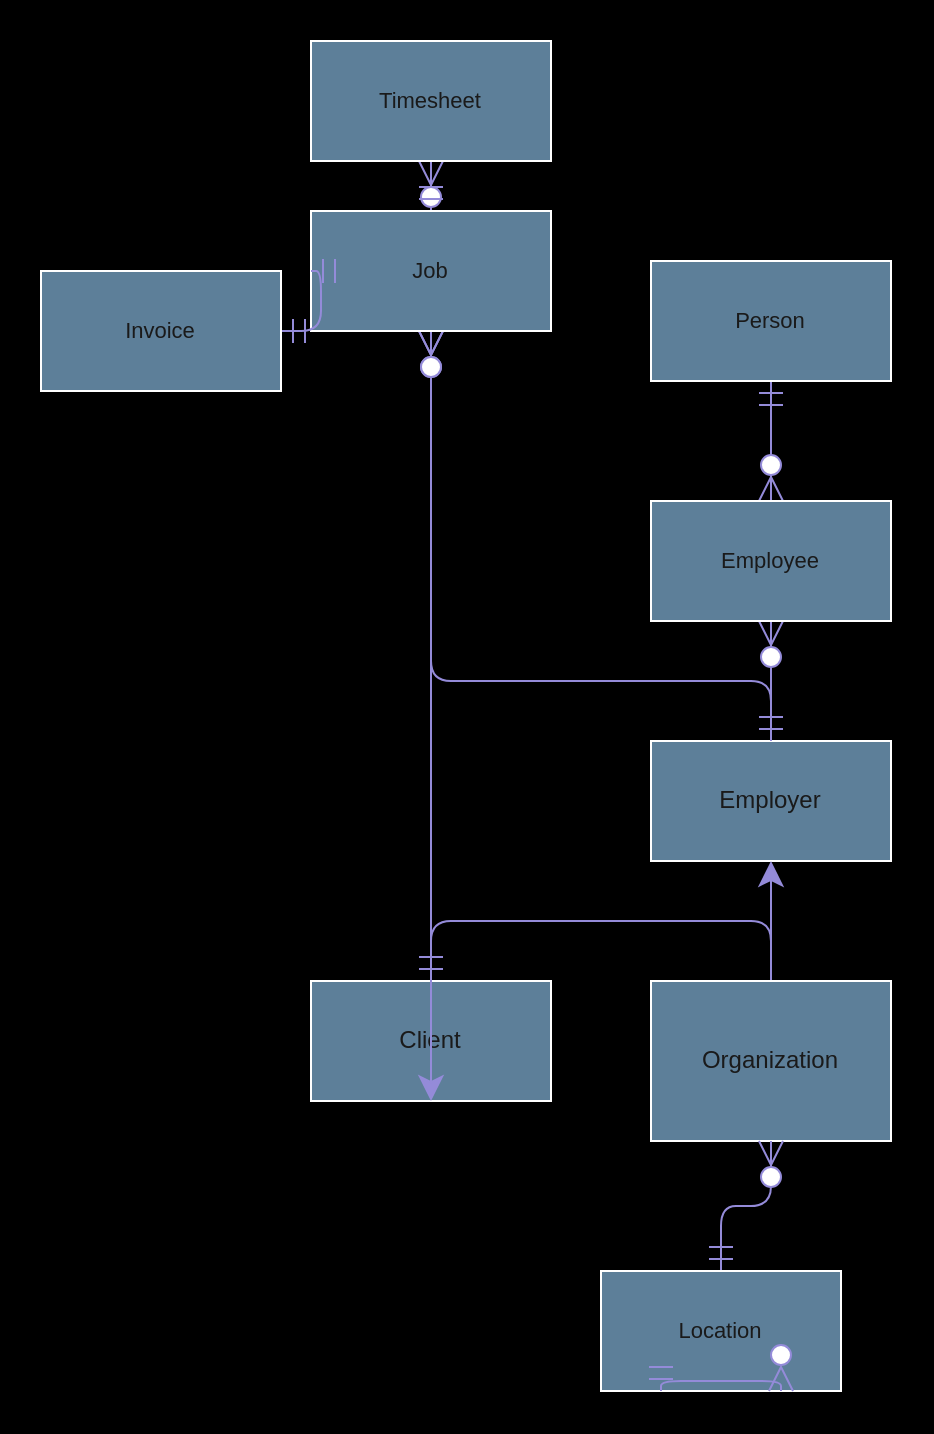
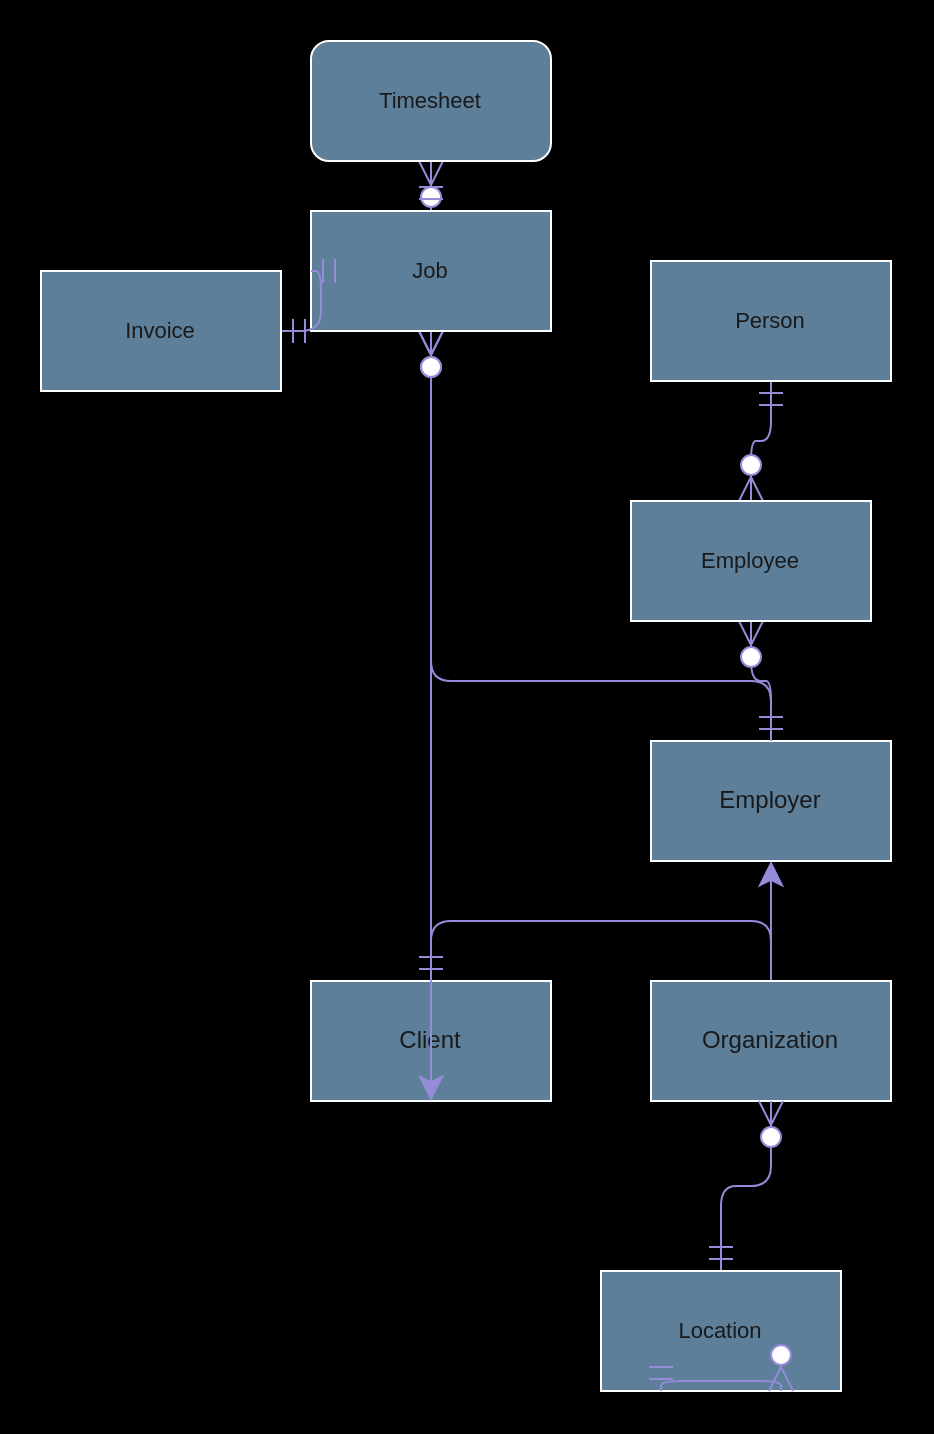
(431, 101) -> (431, 101)
(771, 561) -> (751, 561)
(771, 1061) -> (771, 1041)
